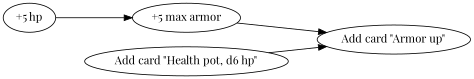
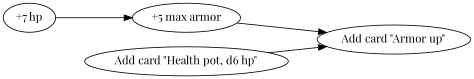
(29, 18) -> (29, 18)
